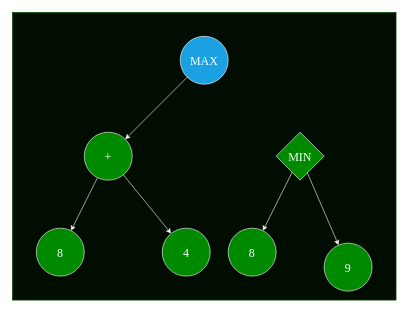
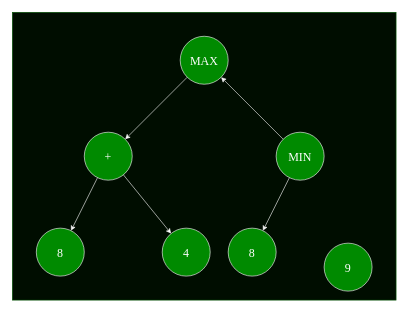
(204, 60) -> (204, 60)
(300, 156) -> (300, 156)
(322, 207) -> (254, 110)
